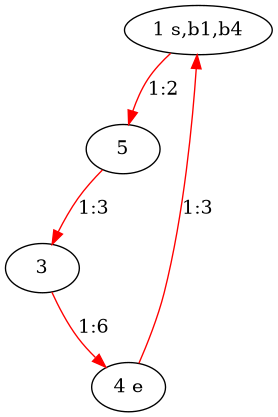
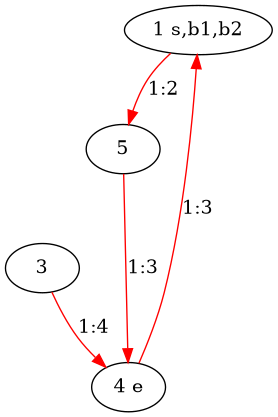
(198, 30) -> (198, 30)
(78, 199) -> (126, 261)
(94, 328) -> (94, 328)
